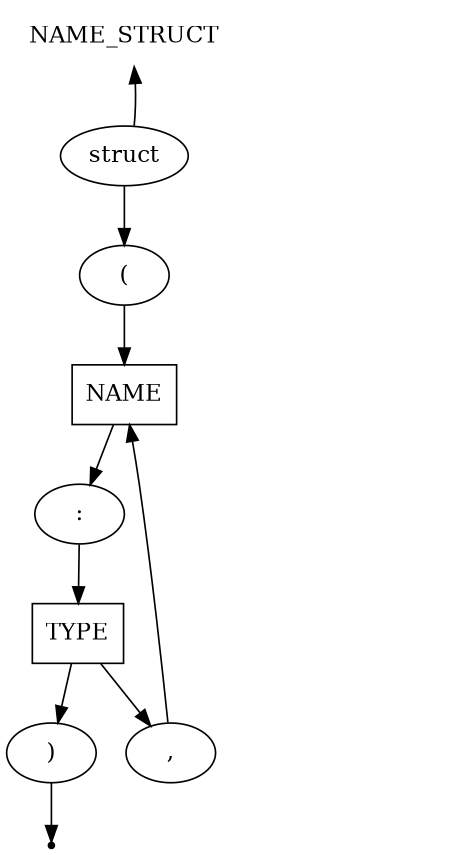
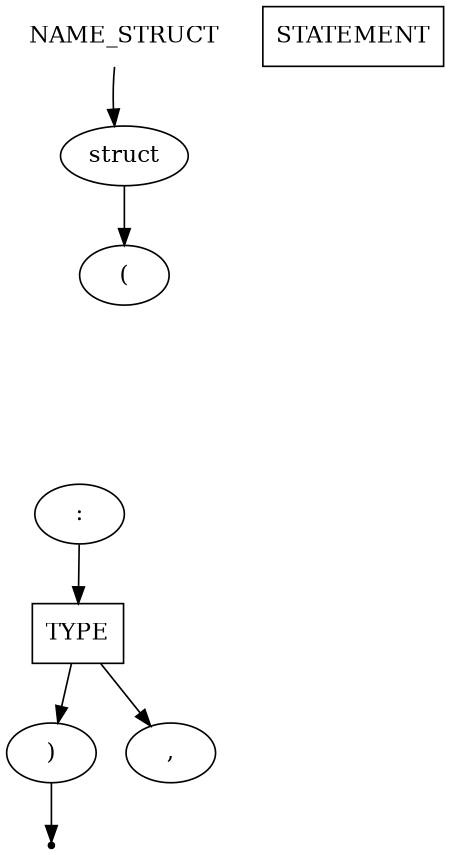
none -> (353, 36)
(135, 105) -> (113, 88)
(124, 395) -> none
